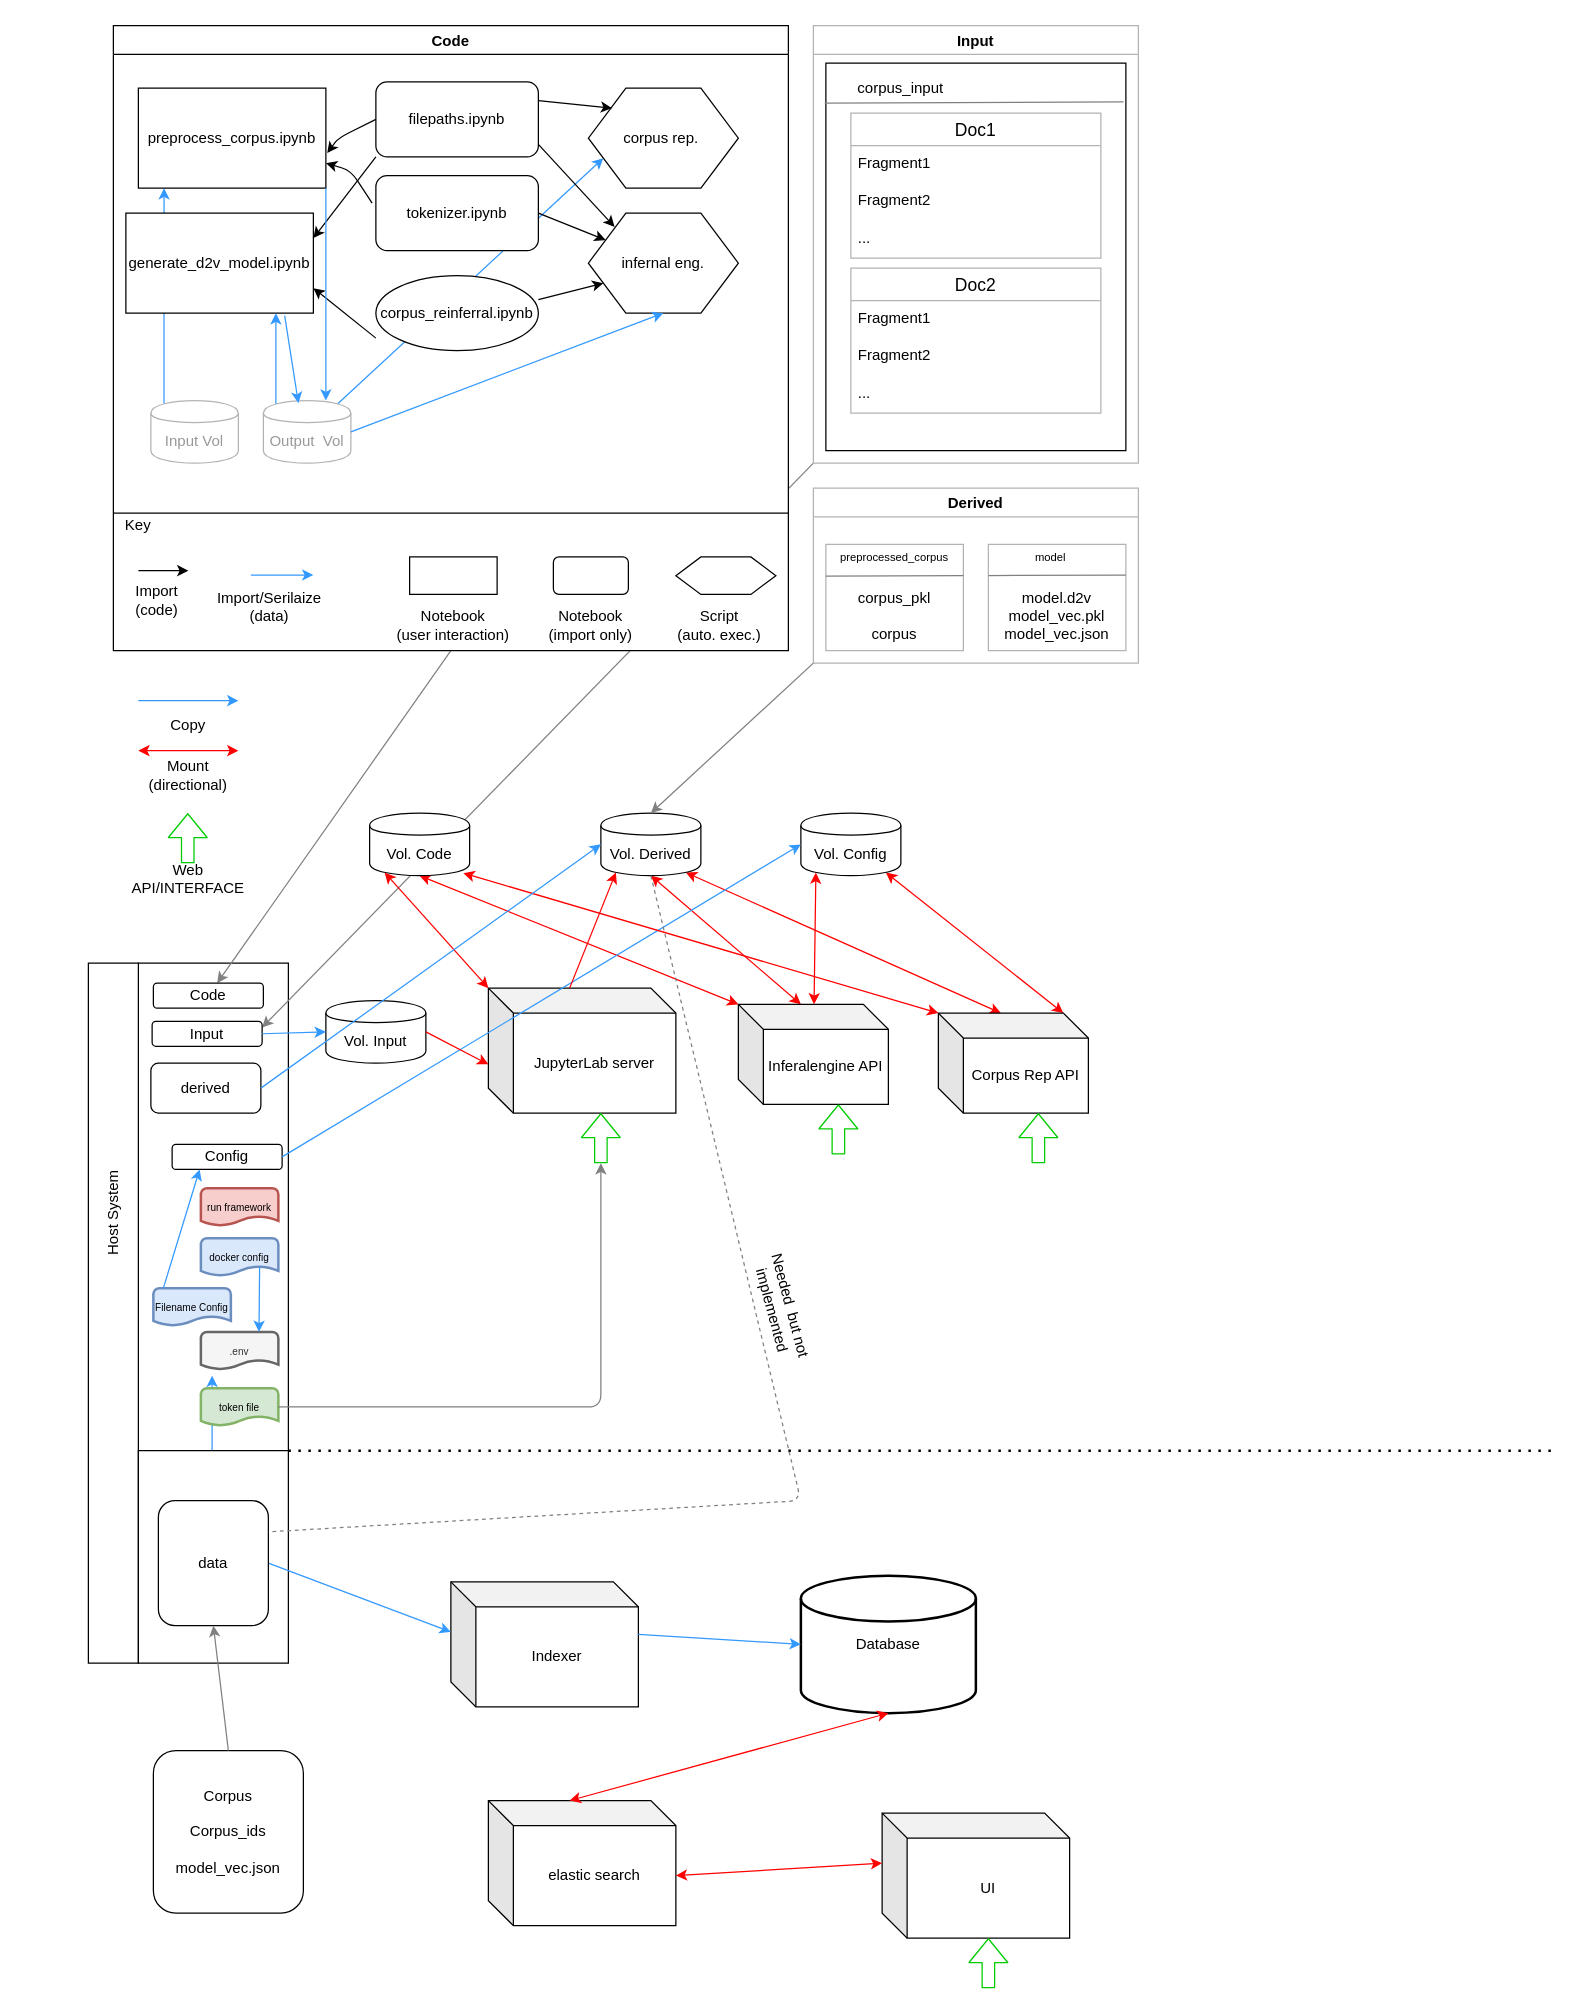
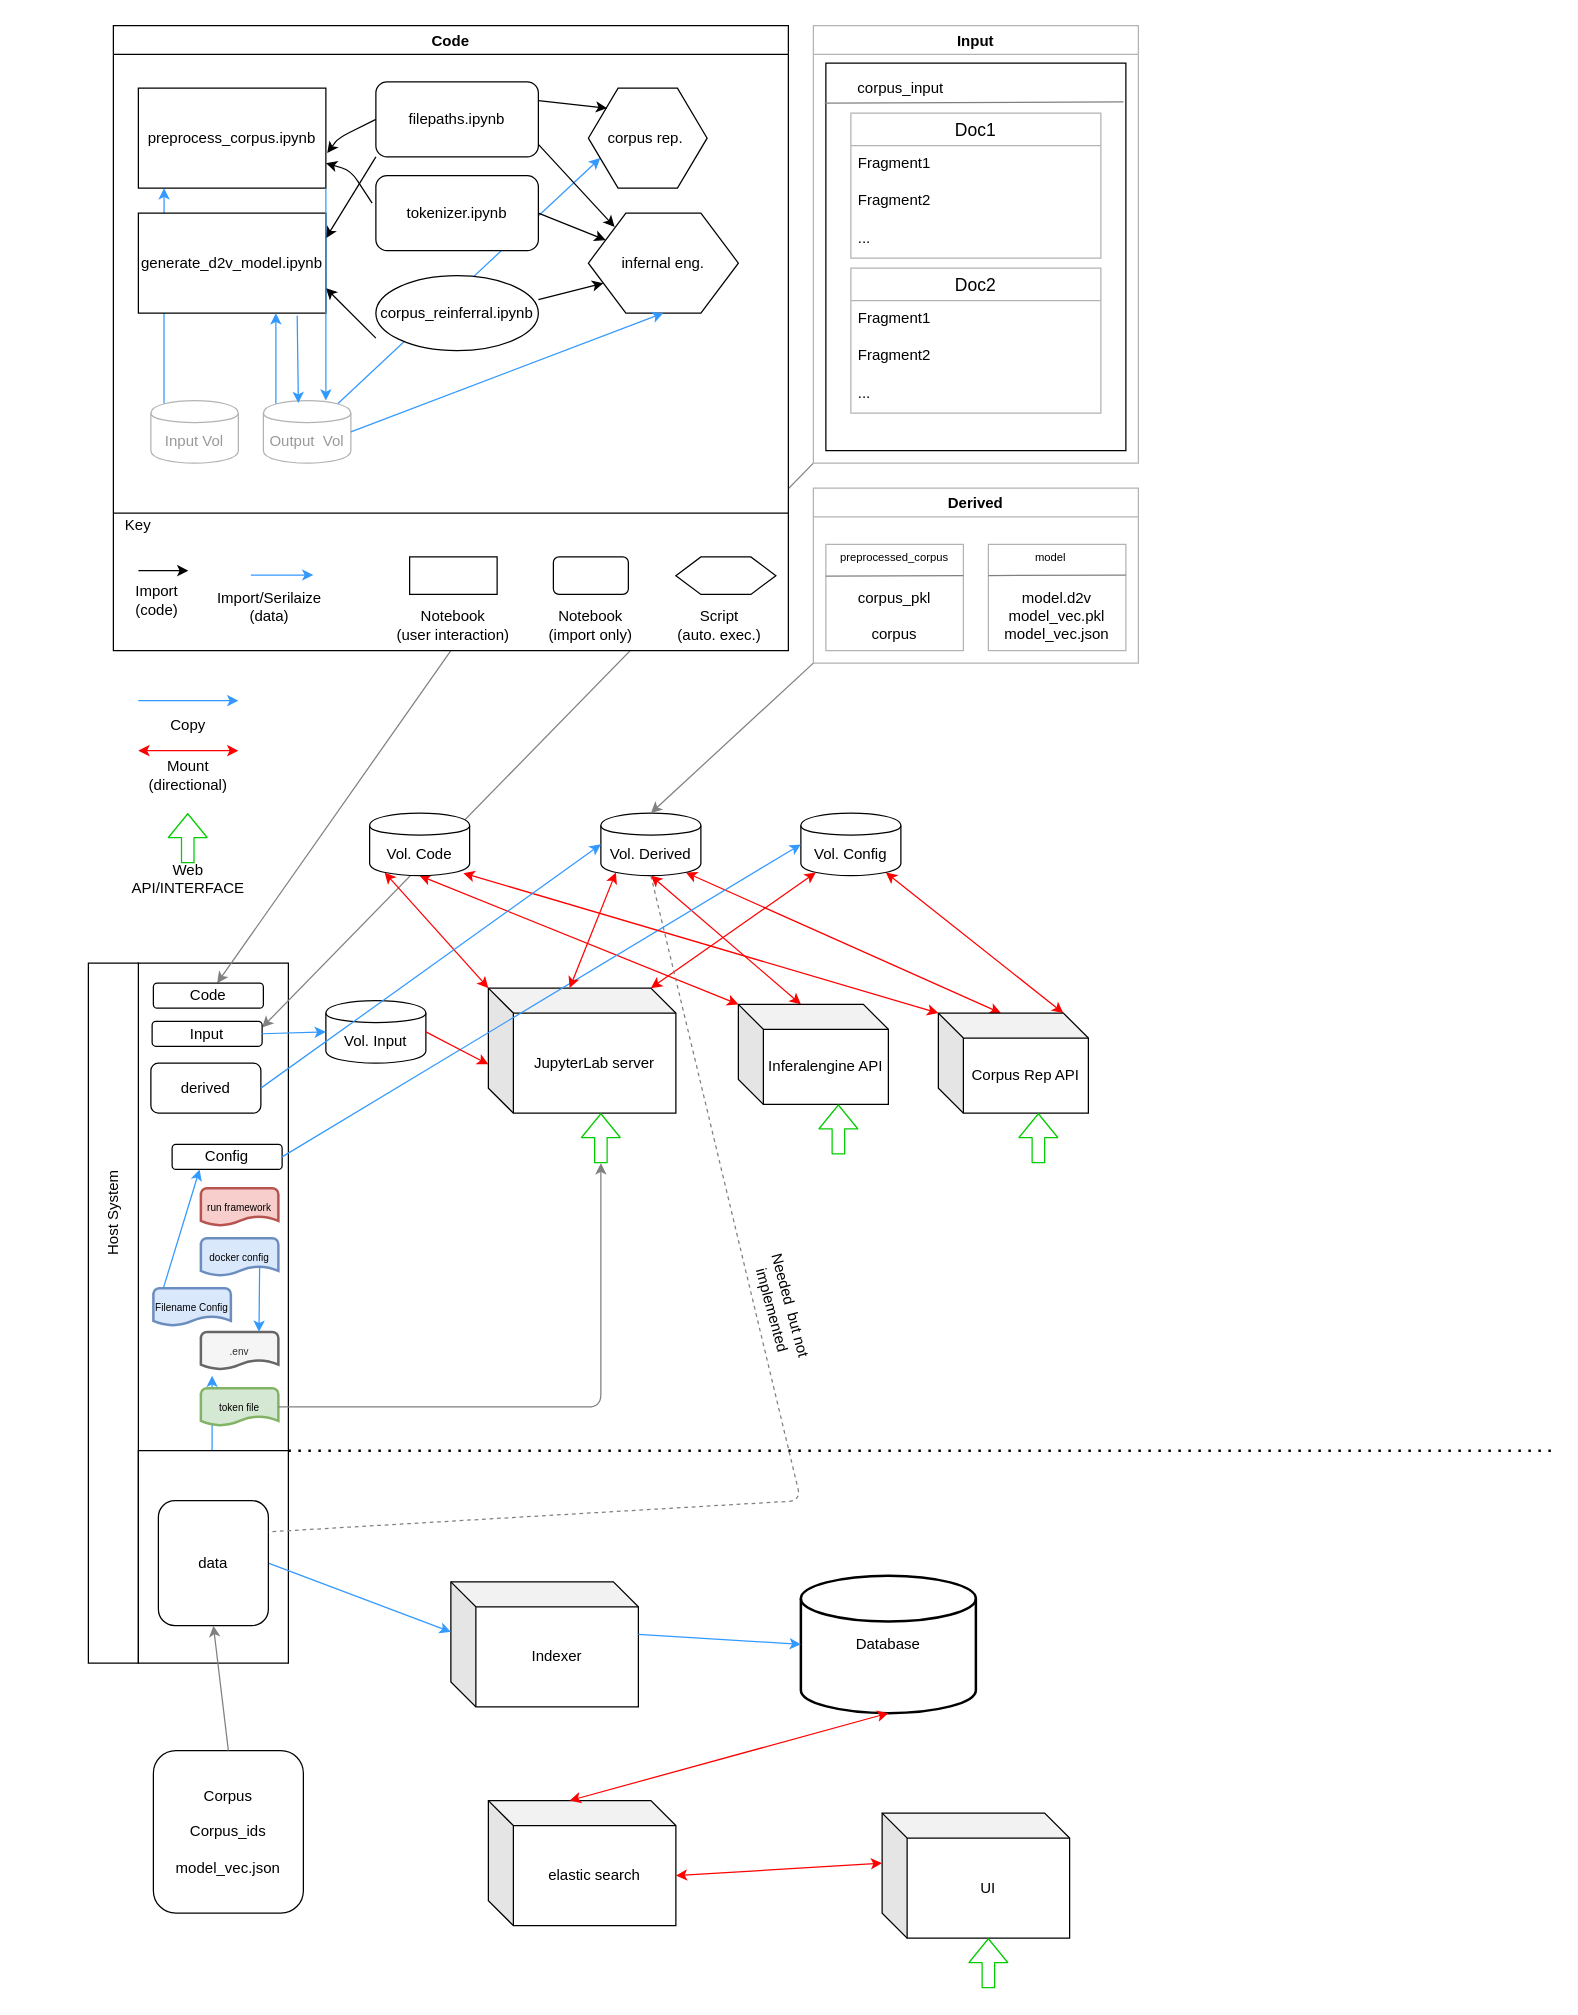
(663, 138) -> (648, 138)
(219, 263) -> (232, 263)
(815, 938) -> (734, 930)
(570, 986) -> (573, 978)
